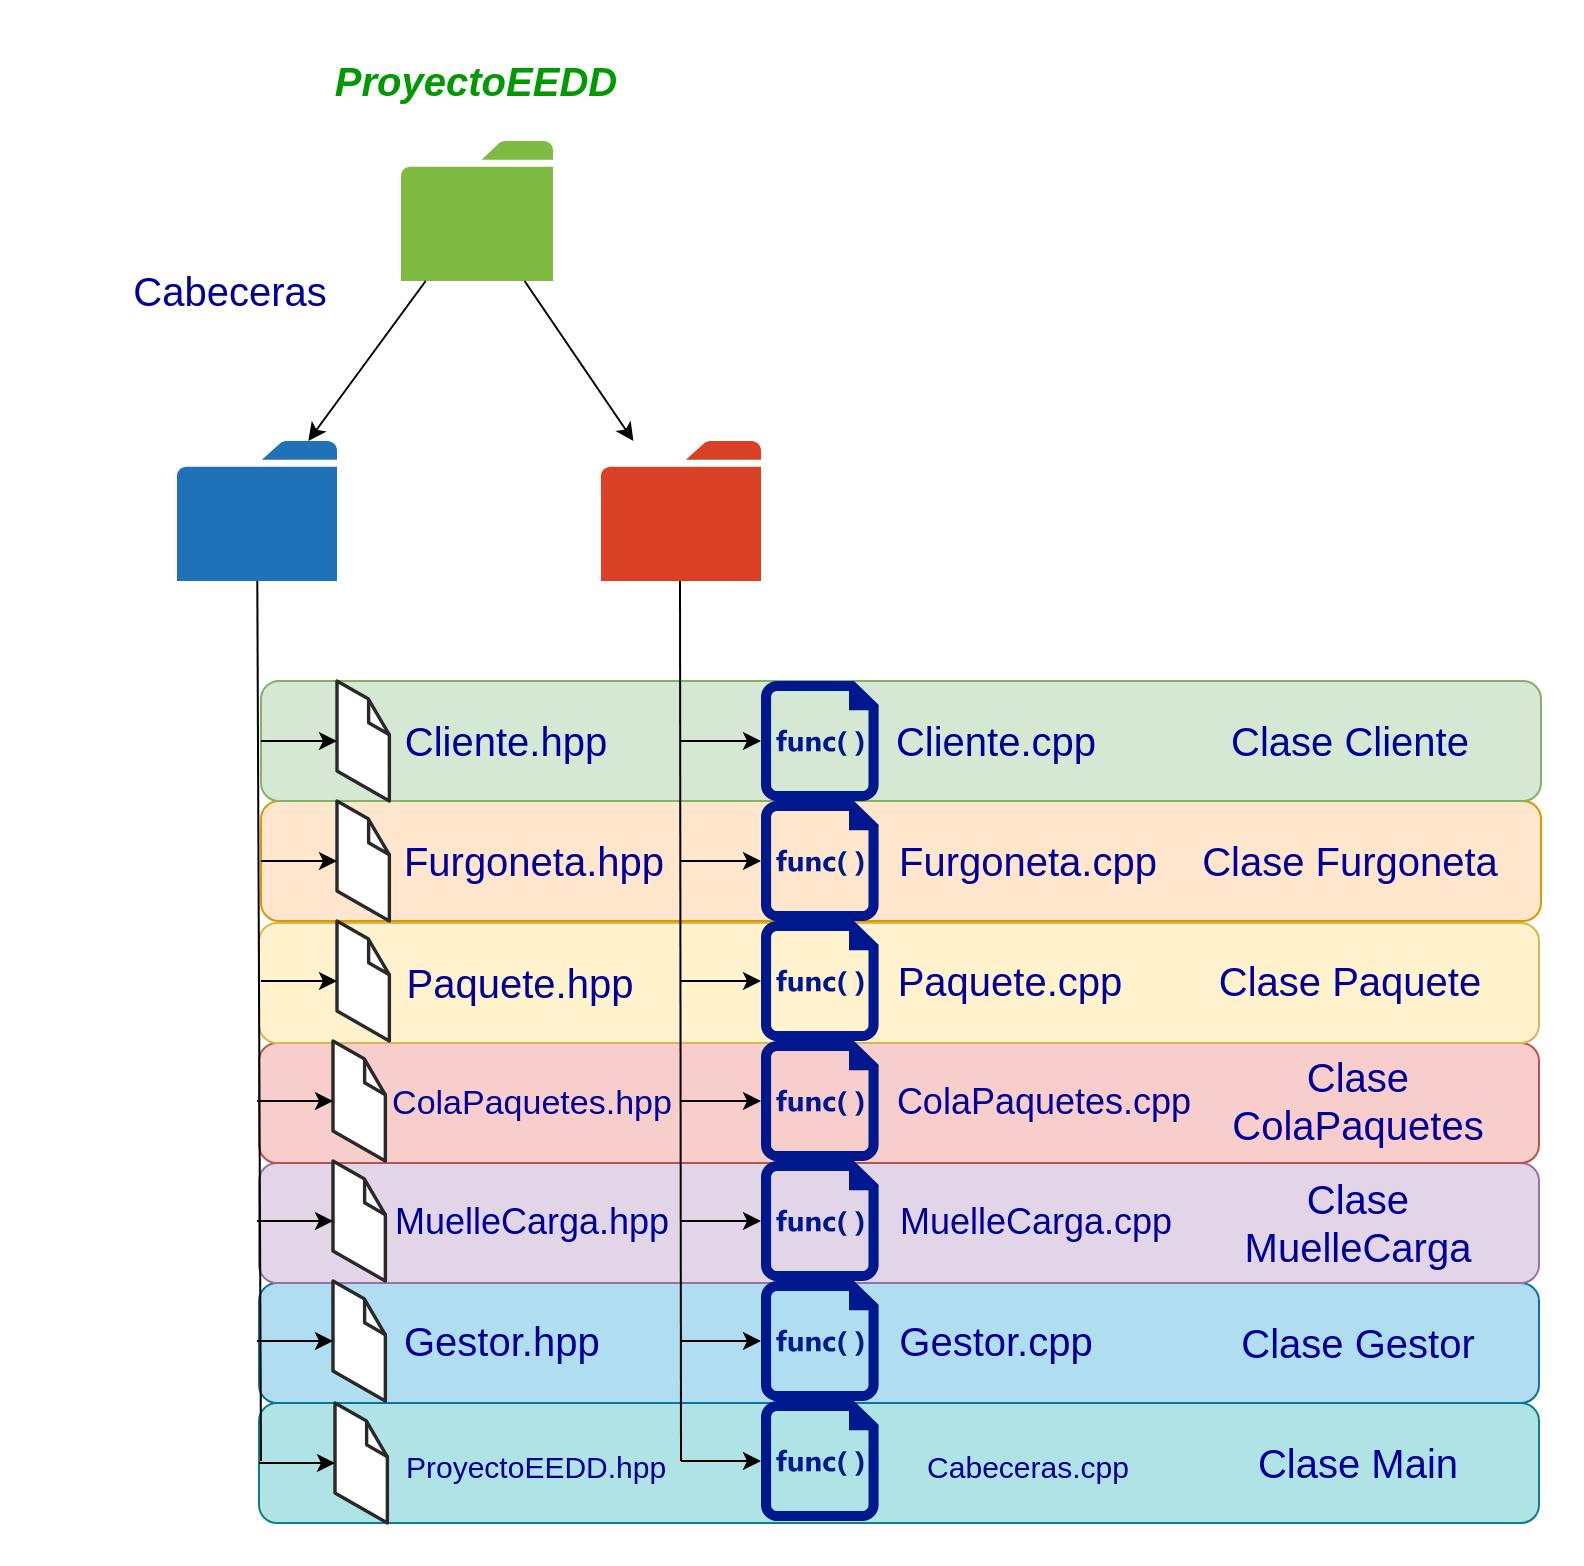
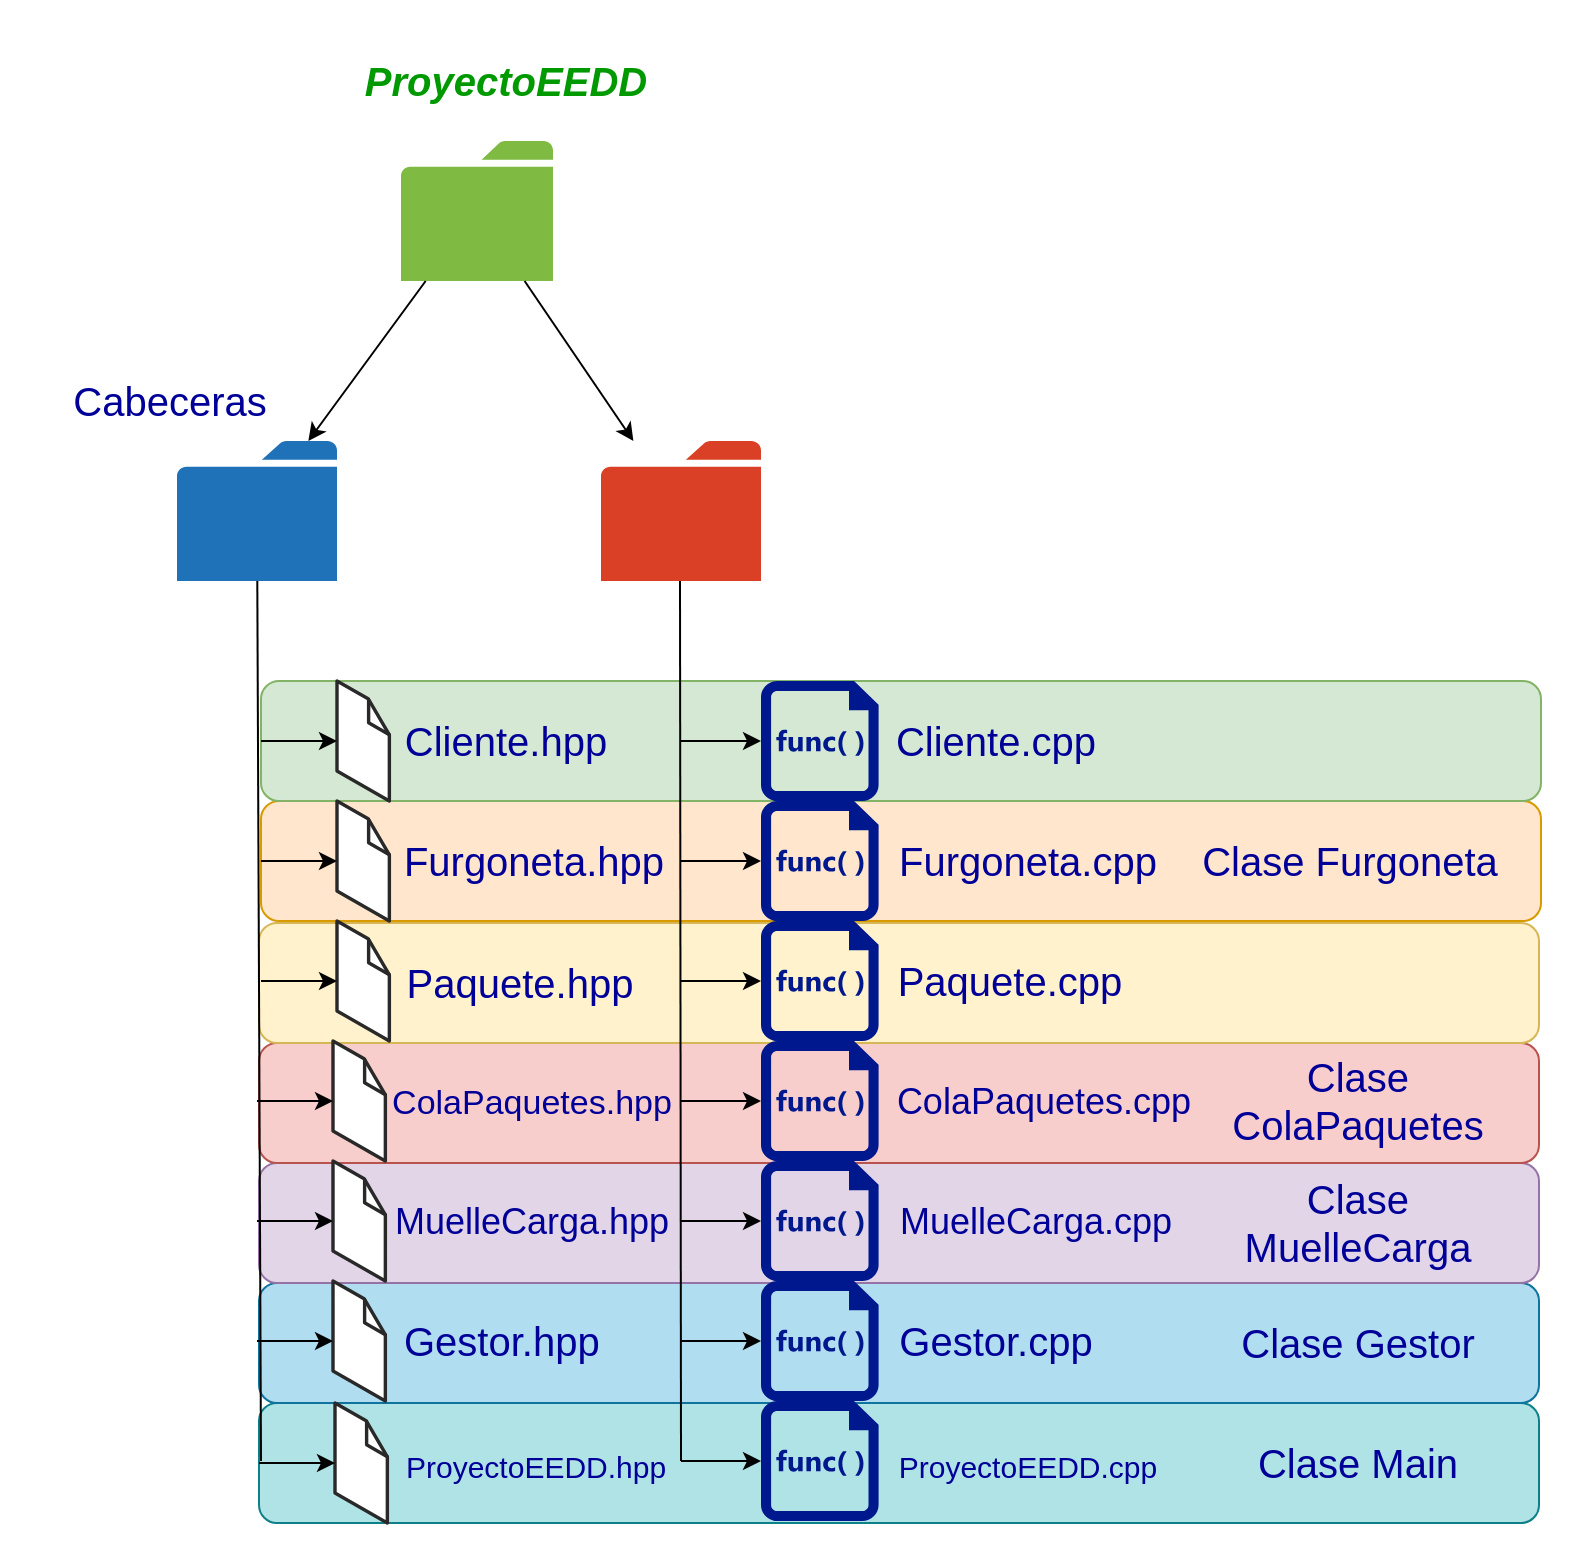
(477, 81) -> (507, 81)
(231, 291) -> (171, 401)
(1351, 741) -> none
(1351, 981) -> none
(1029, 1463) -> (1029, 1463)
